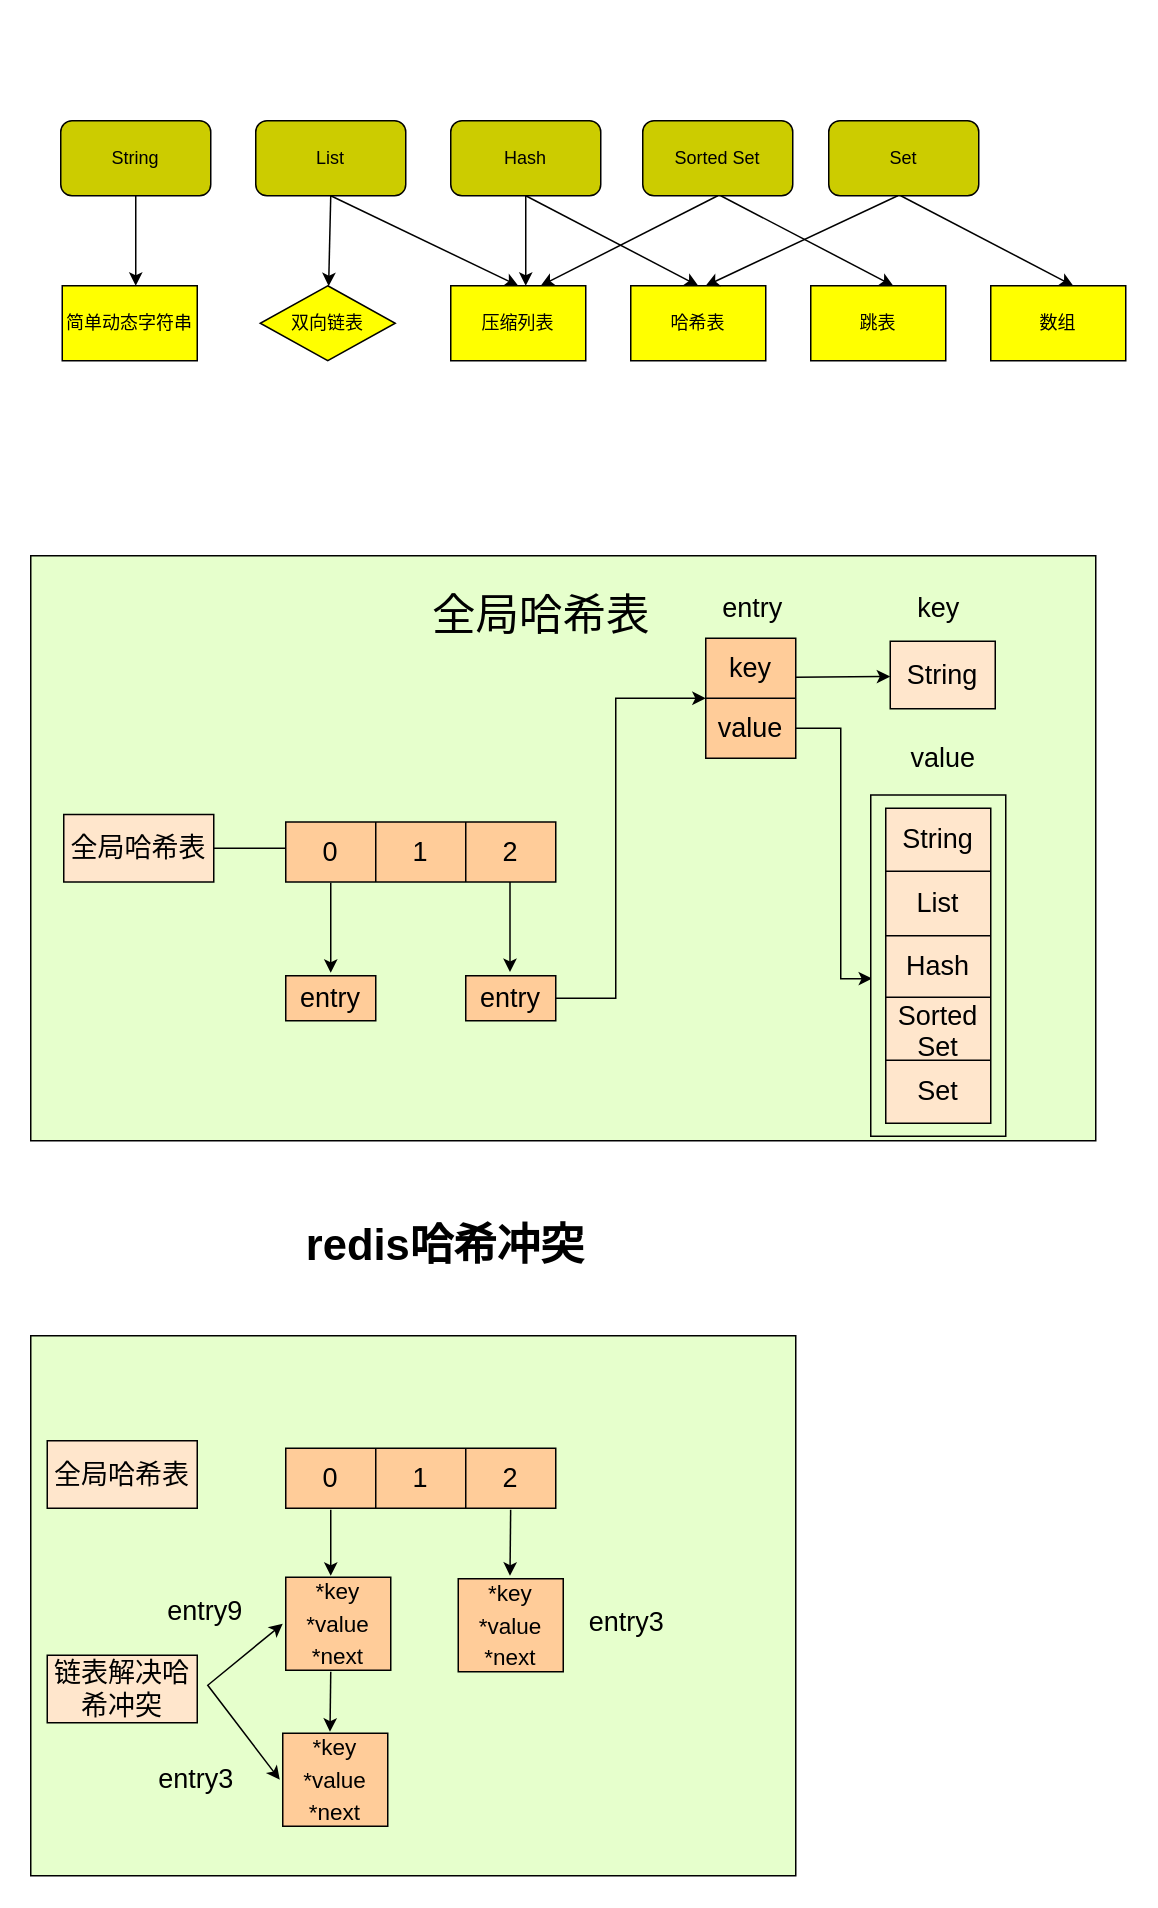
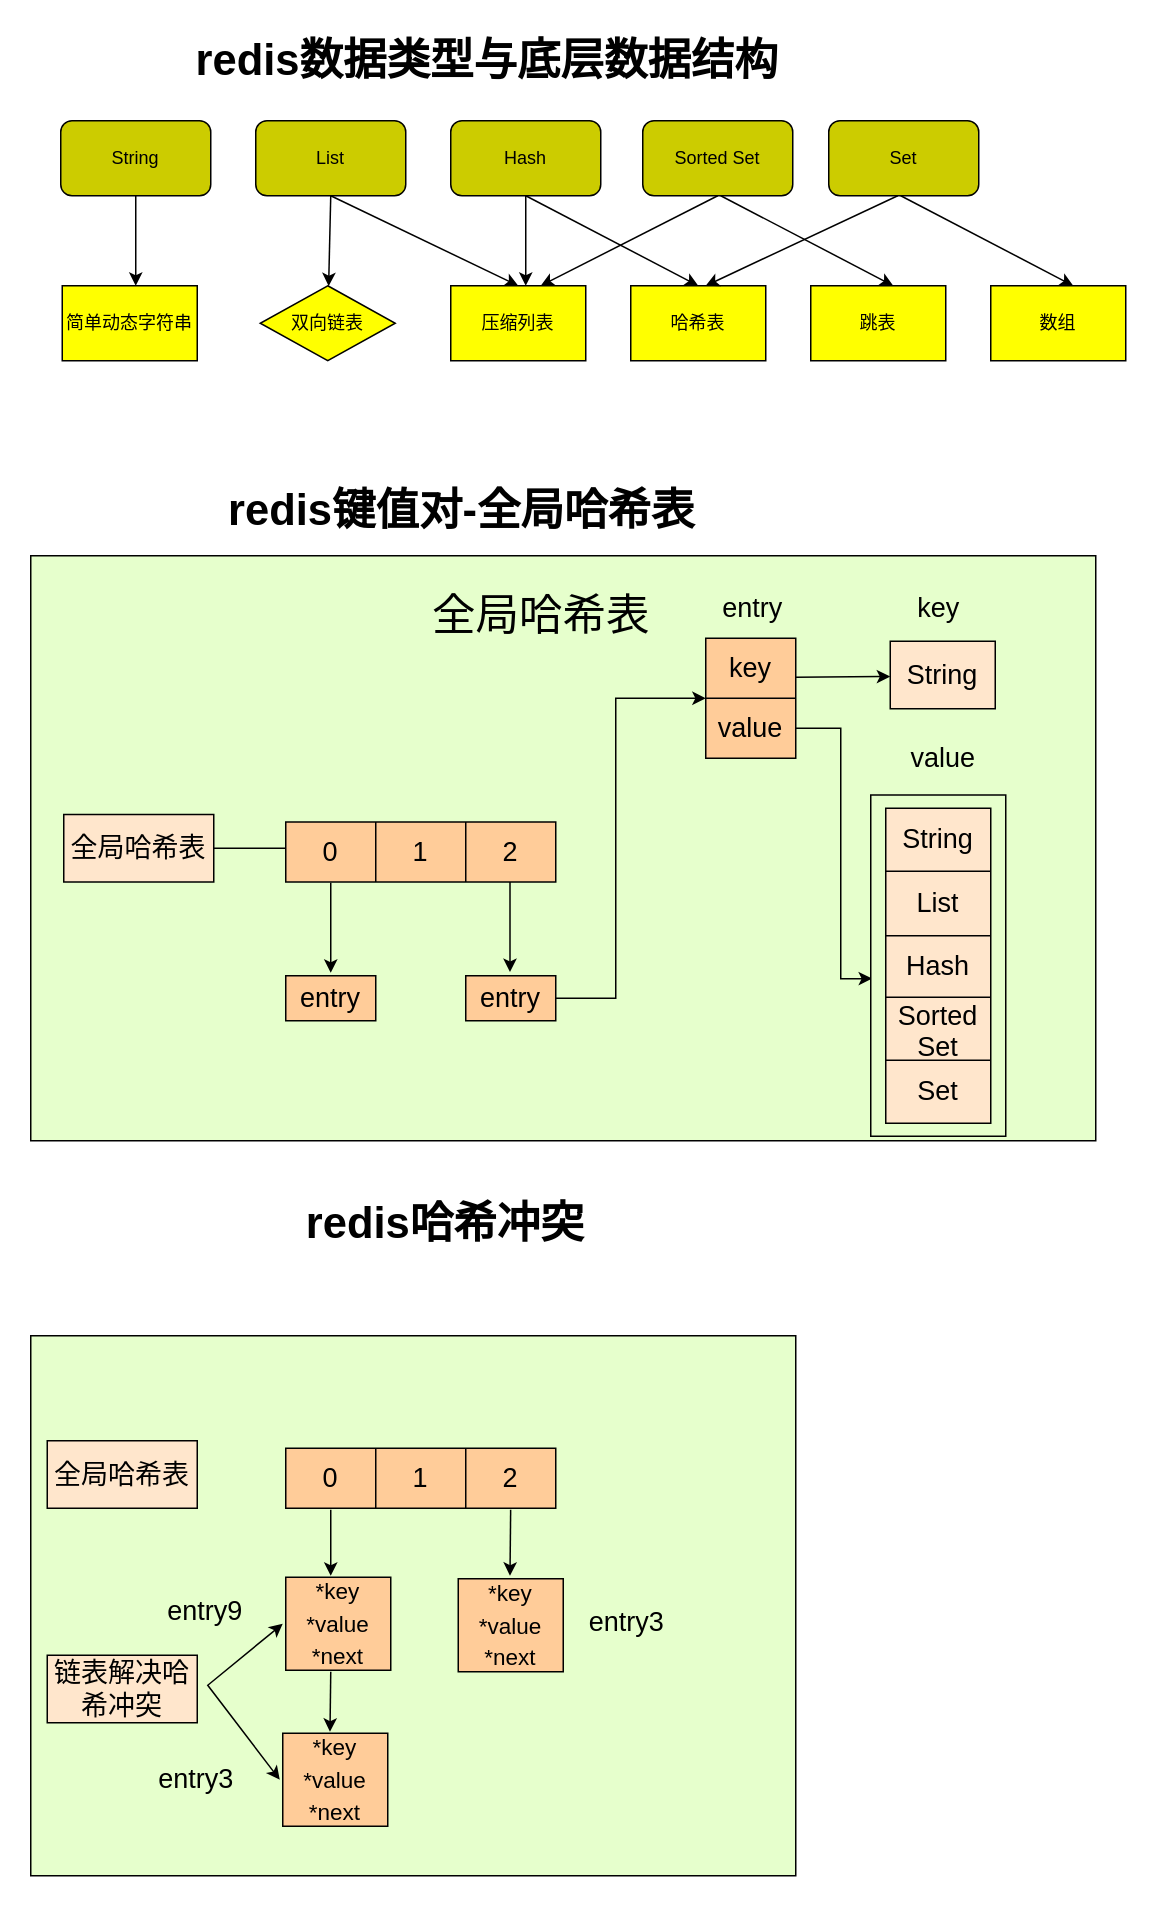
none -> (487, 61)
none -> (461, 511)
(445, 1246) -> (445, 1223)
